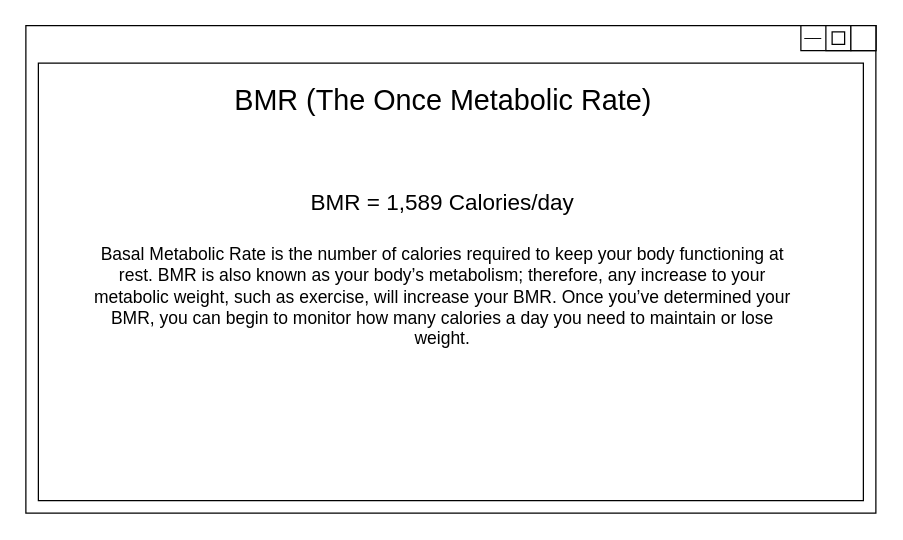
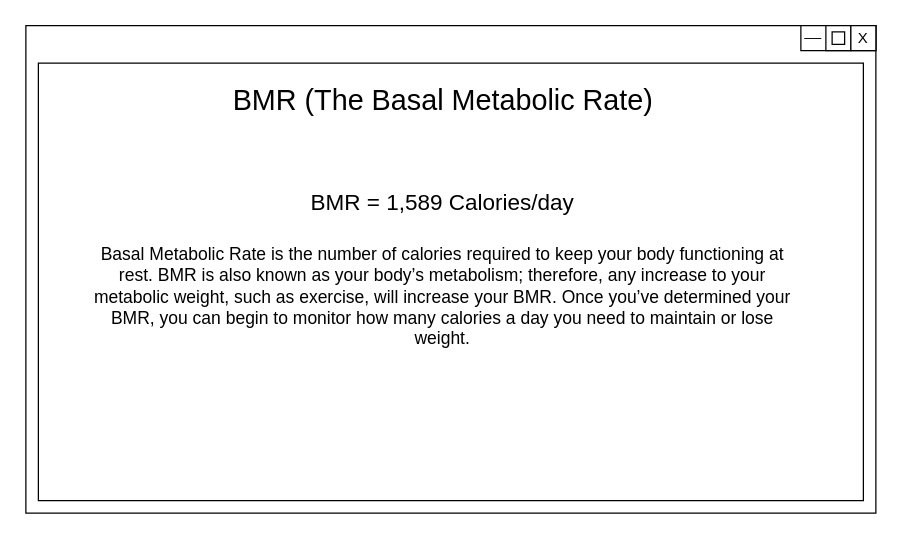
none -> (863, 38)
(443, 101) -> (443, 101)
